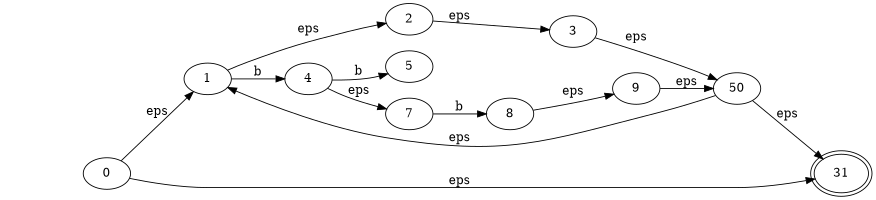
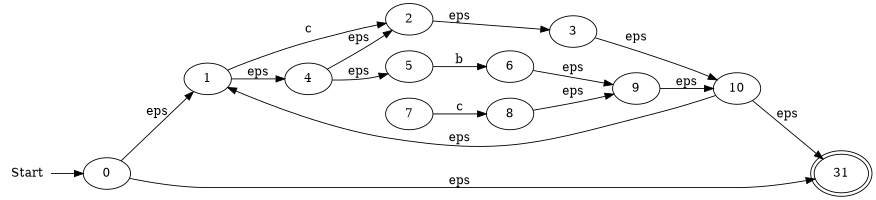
(308, 29) -> (308, 29)
none -> (510, 67)
(359, 71) -> (359, 71)
(258, 72) -> (258, 72)
(737, 89) -> (737, 89)
(352, 99) -> (356, 53)
(460, 107) -> (460, 107)
none -> (27, 174)
